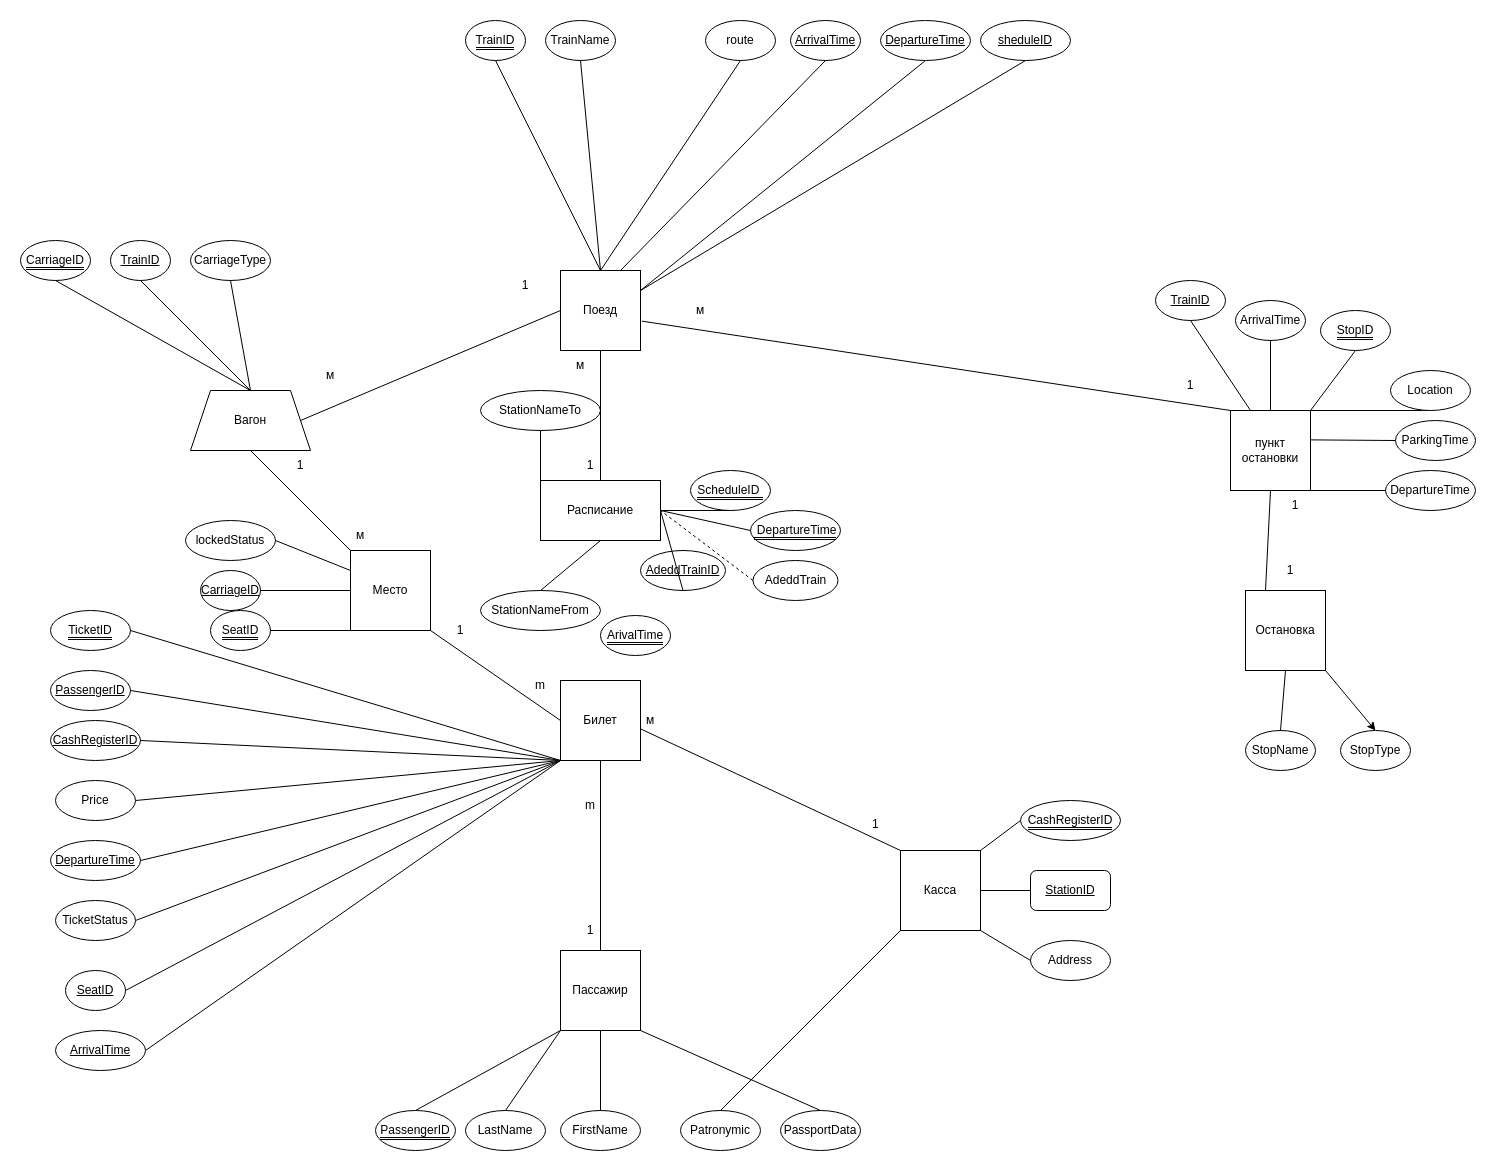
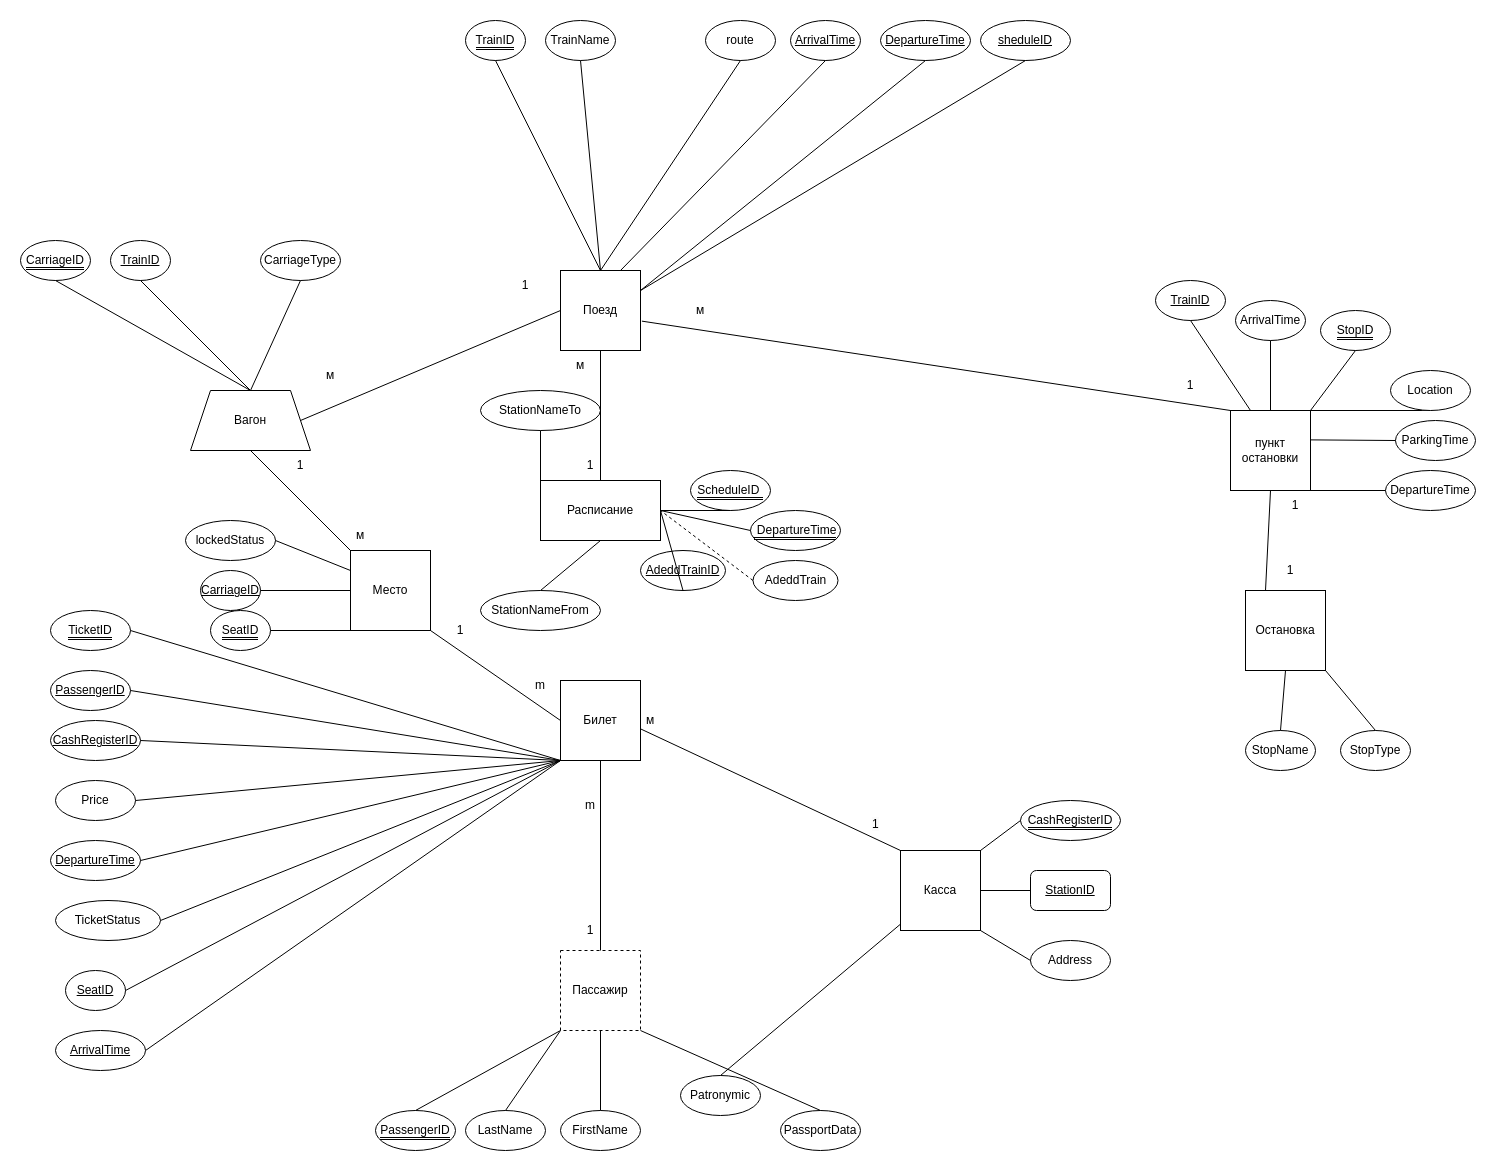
(231, 261) -> (301, 261)
(636, 636) -> none
(1370, 724) -> (1372, 727)
(96, 921) -> (108, 921)
(601, 991) -> (601, 991)
(721, 1131) -> (721, 1096)
